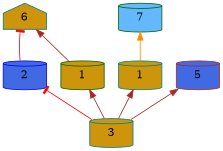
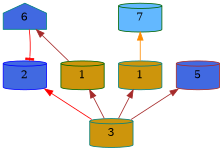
(25, 18) -> (25, 18)
(19, 47) -> (30, 43)
(70, 105) -> (70, 105)
